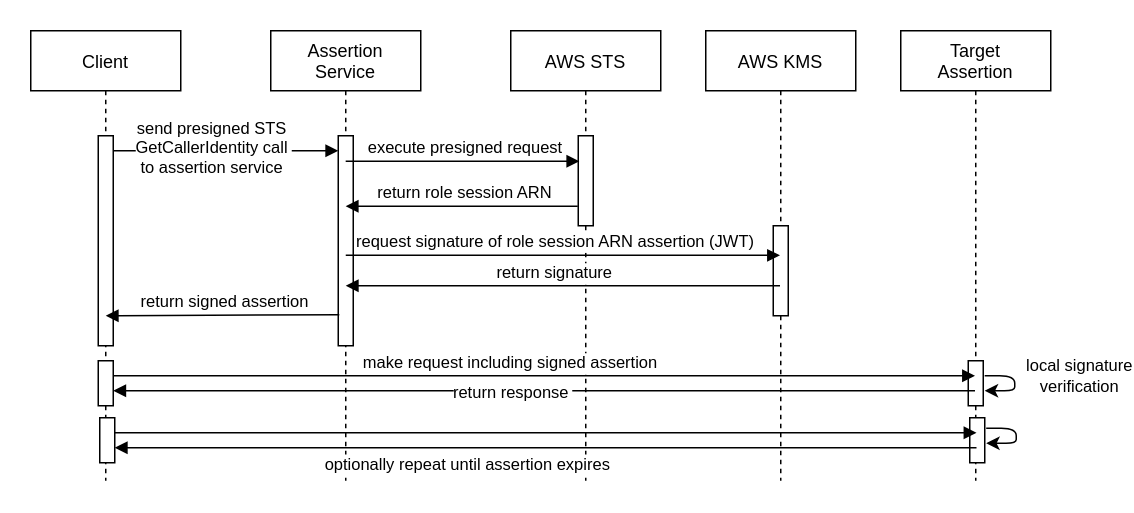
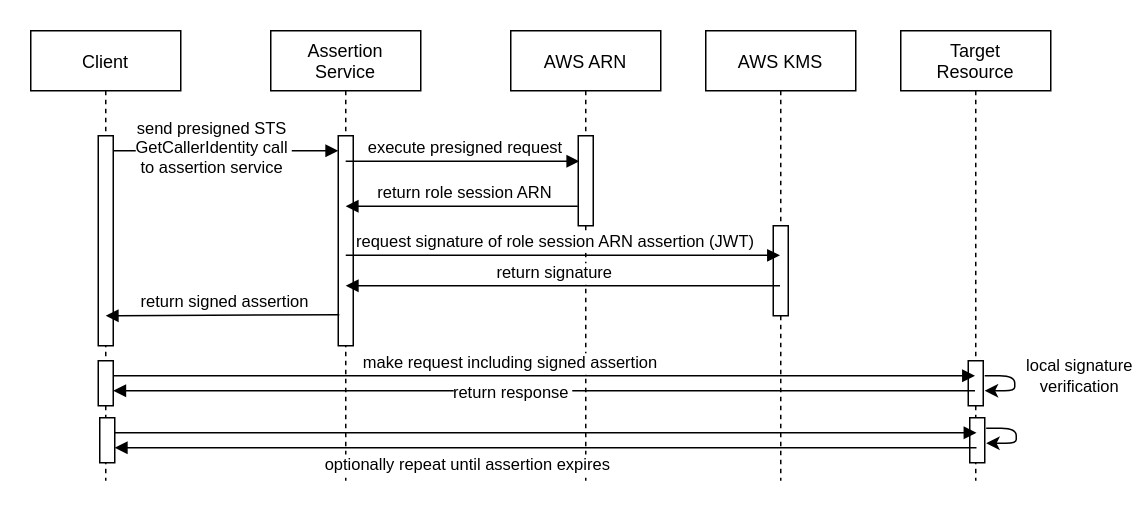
(975, 51) -> (975, 51)
(585, 62) -> (585, 62)
